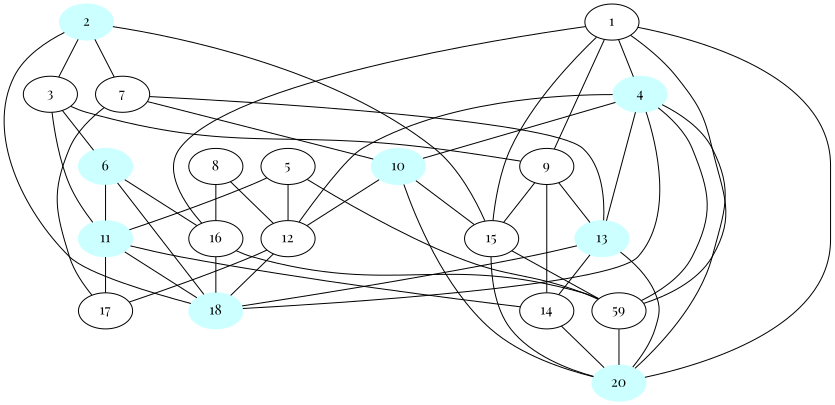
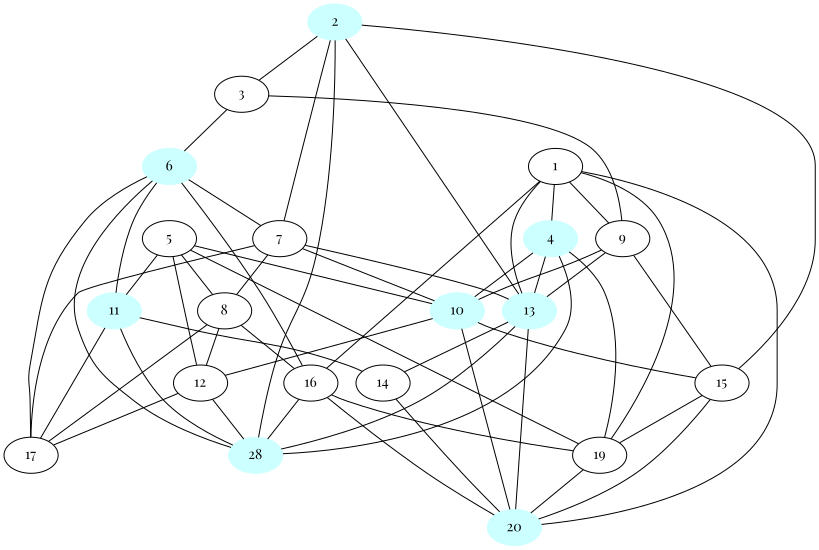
(454, 113) -> none
(527, 119) -> (512, 234)
none -> (432, 166)
(67, 179) -> none
none -> (225, 203)
(547, 239) -> (549, 271)
none -> (255, 272)
(706, 274) -> (408, 460)
none -> (197, 275)
none -> (319, 276)
none -> (46, 286)
(216, 311) -> (256, 455)
(619, 311) -> (600, 455)
none -> (128, 383)
